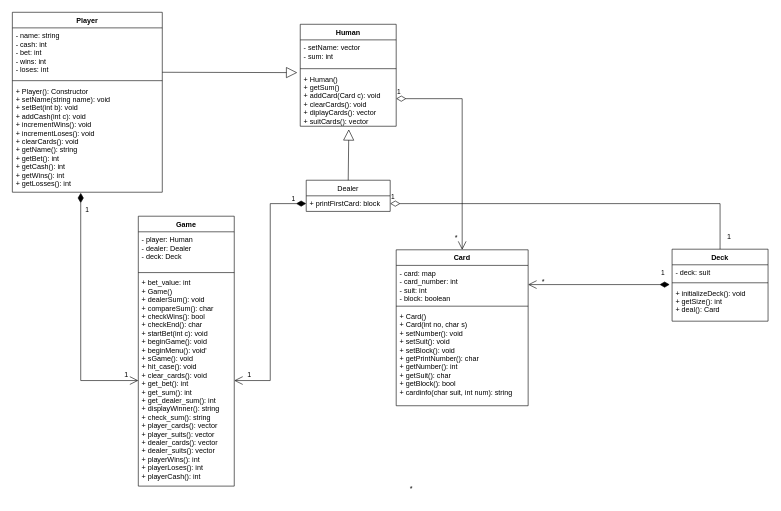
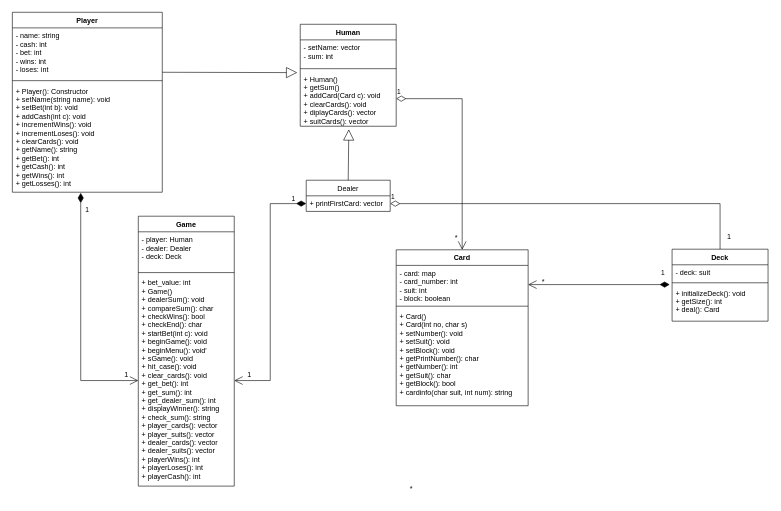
(350, 204) -> (353, 204)
